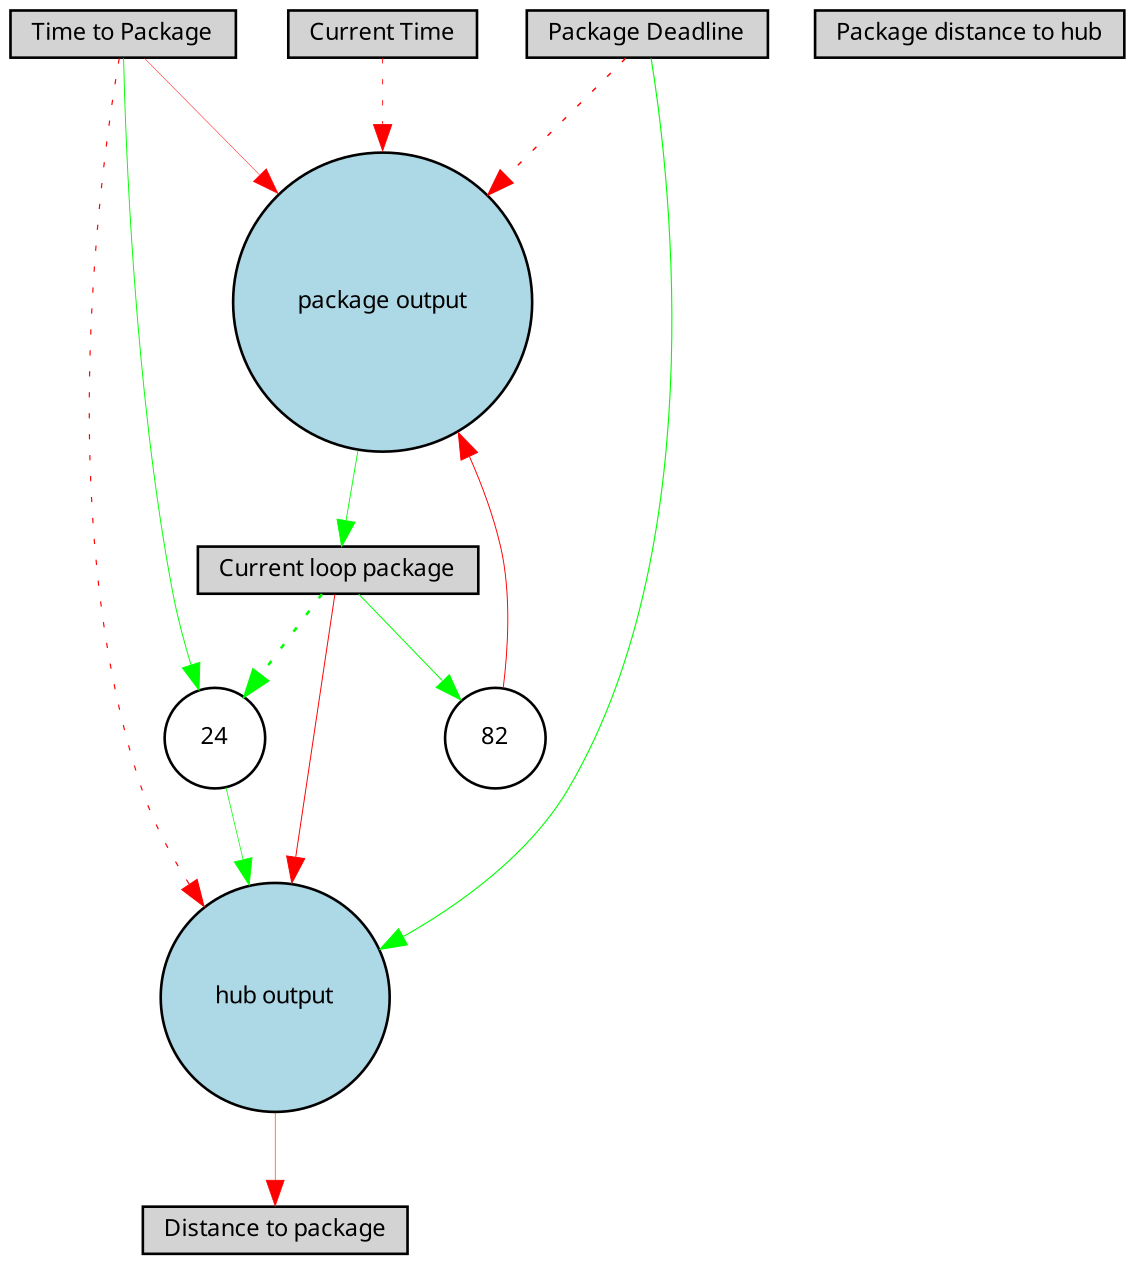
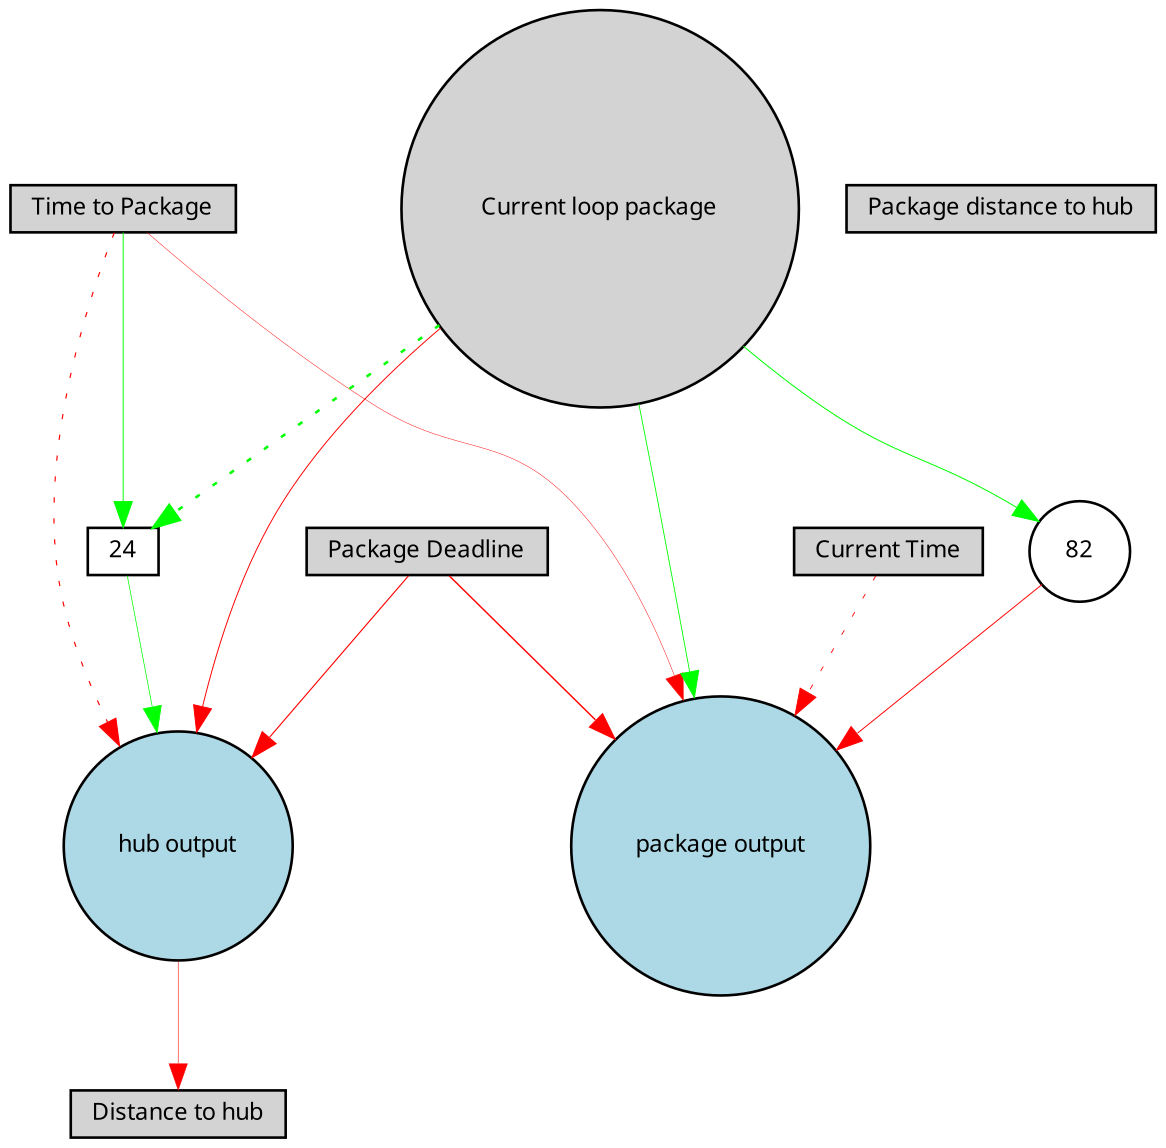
(566, 117) -> (522, 648)
(352, 485) -> (665, 538)
(653, 542) -> (339, 656)
(338, 570) -> (600, 209)
(215, 738) -> (123, 551)
(275, 1230) -> (178, 1114)
